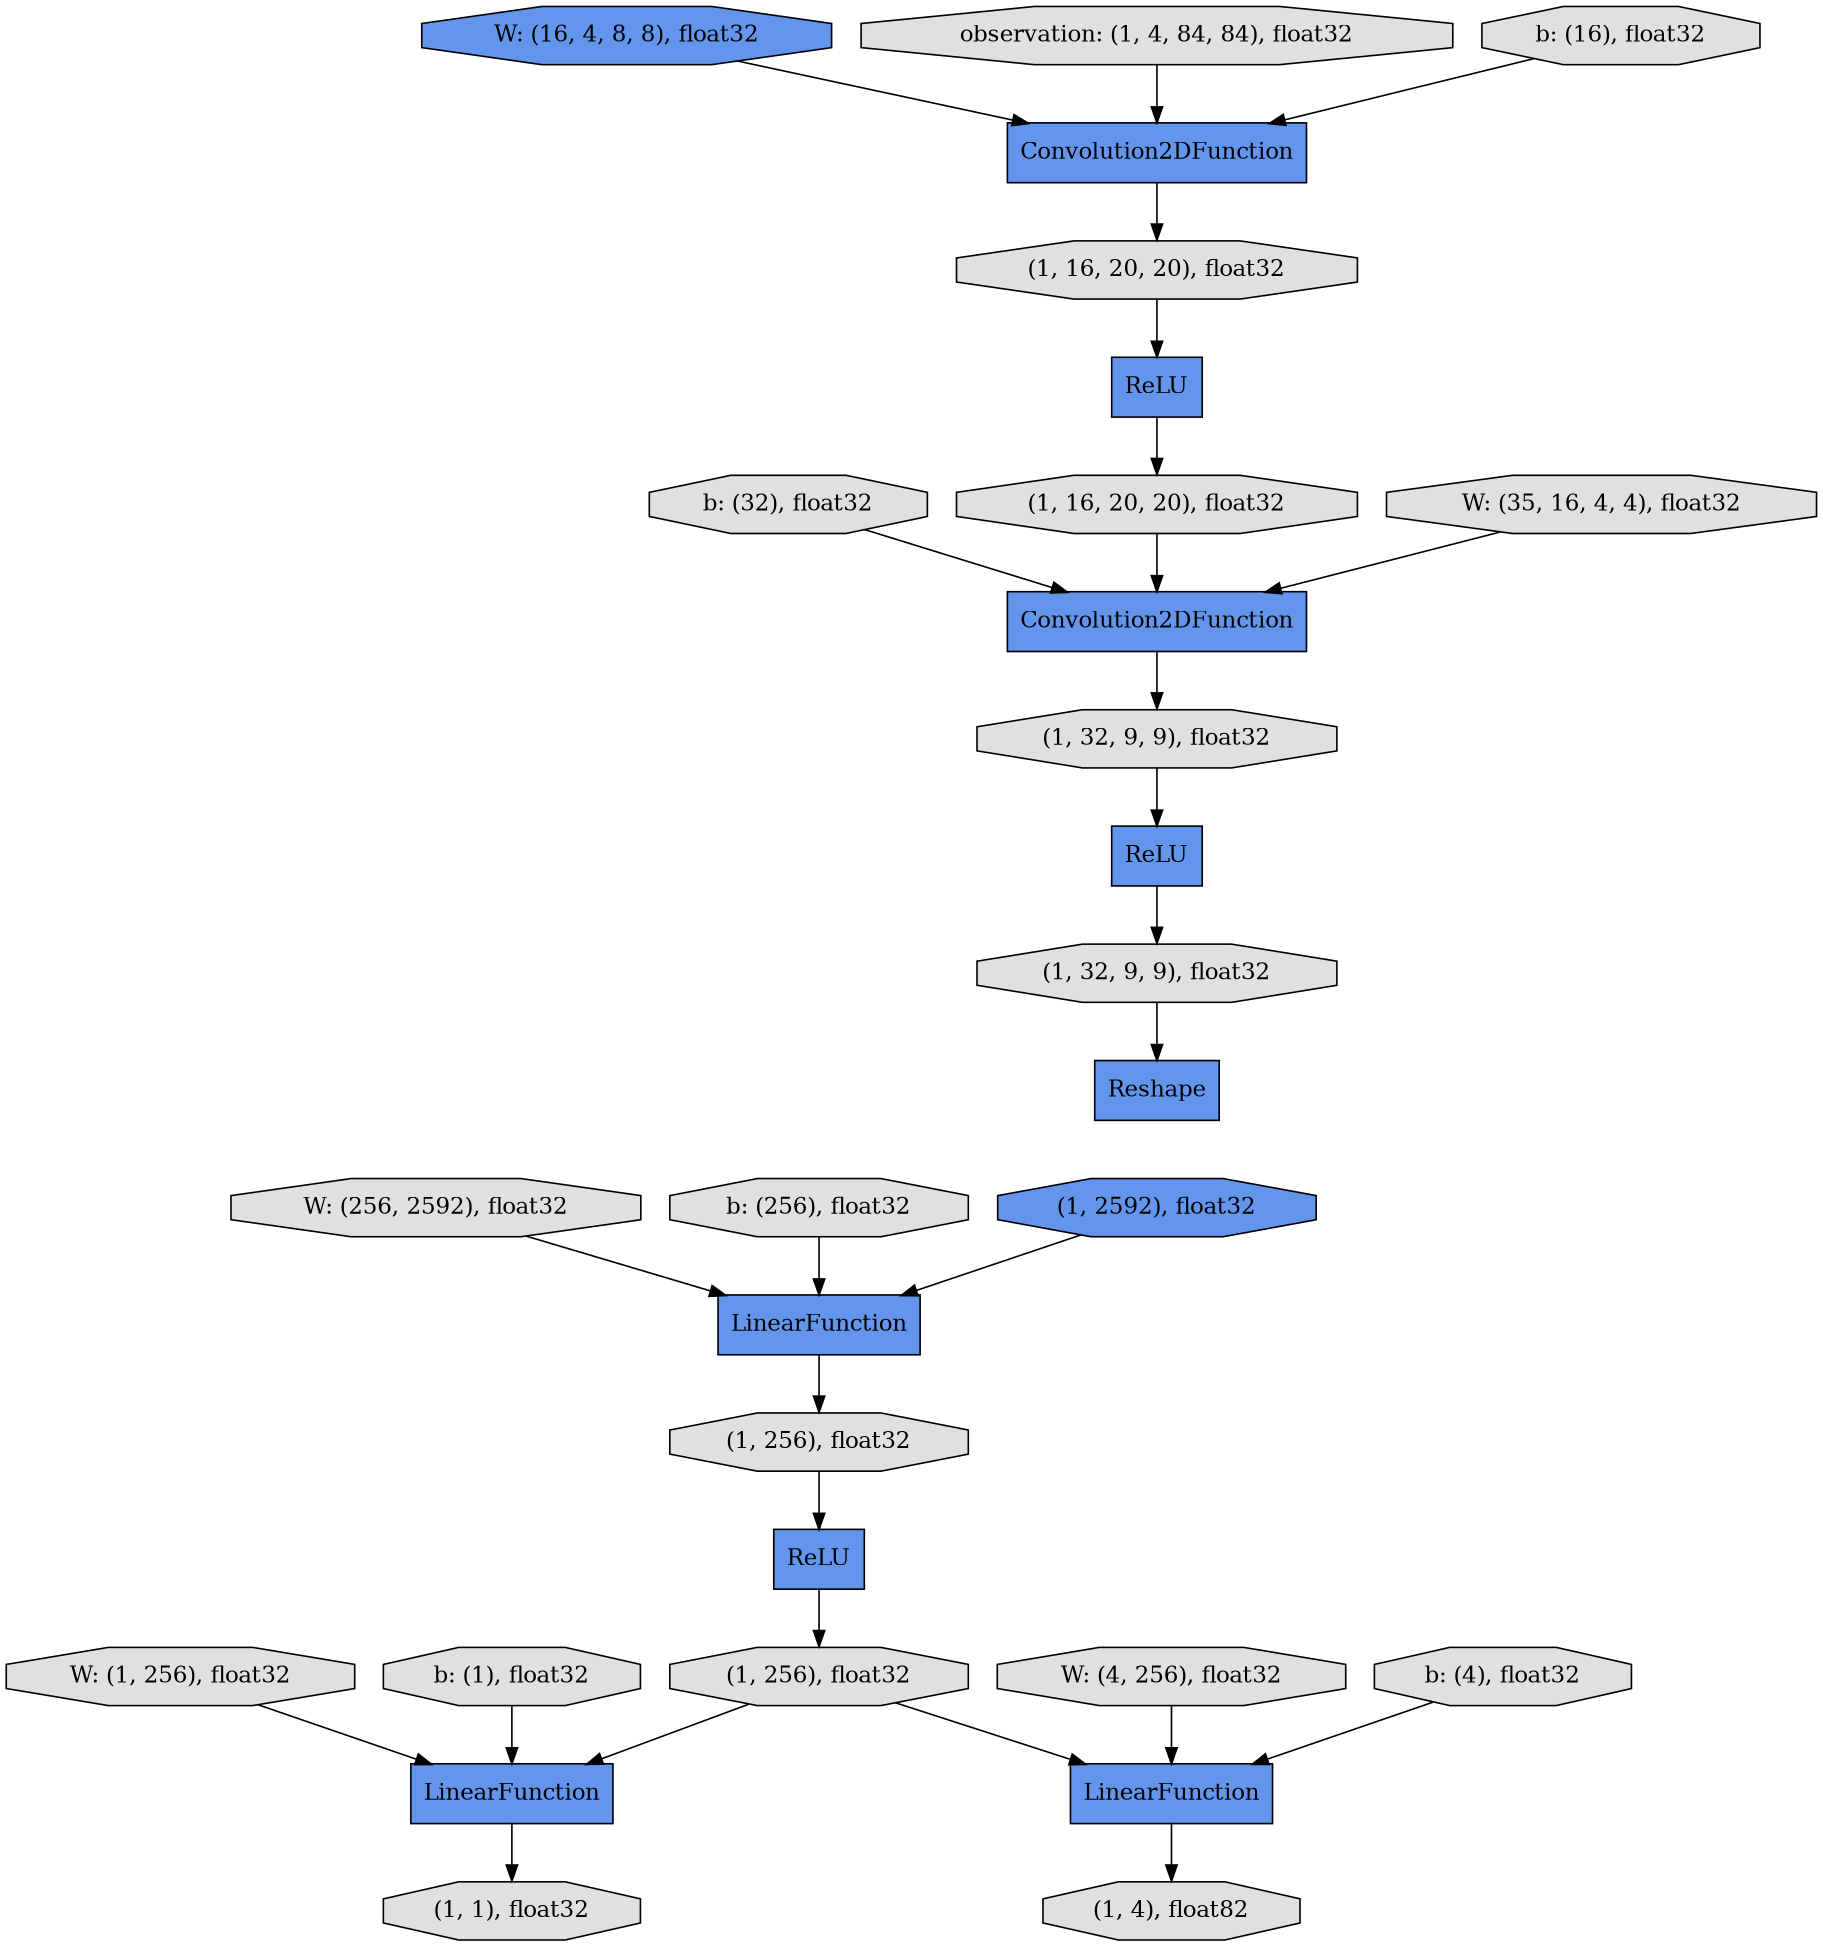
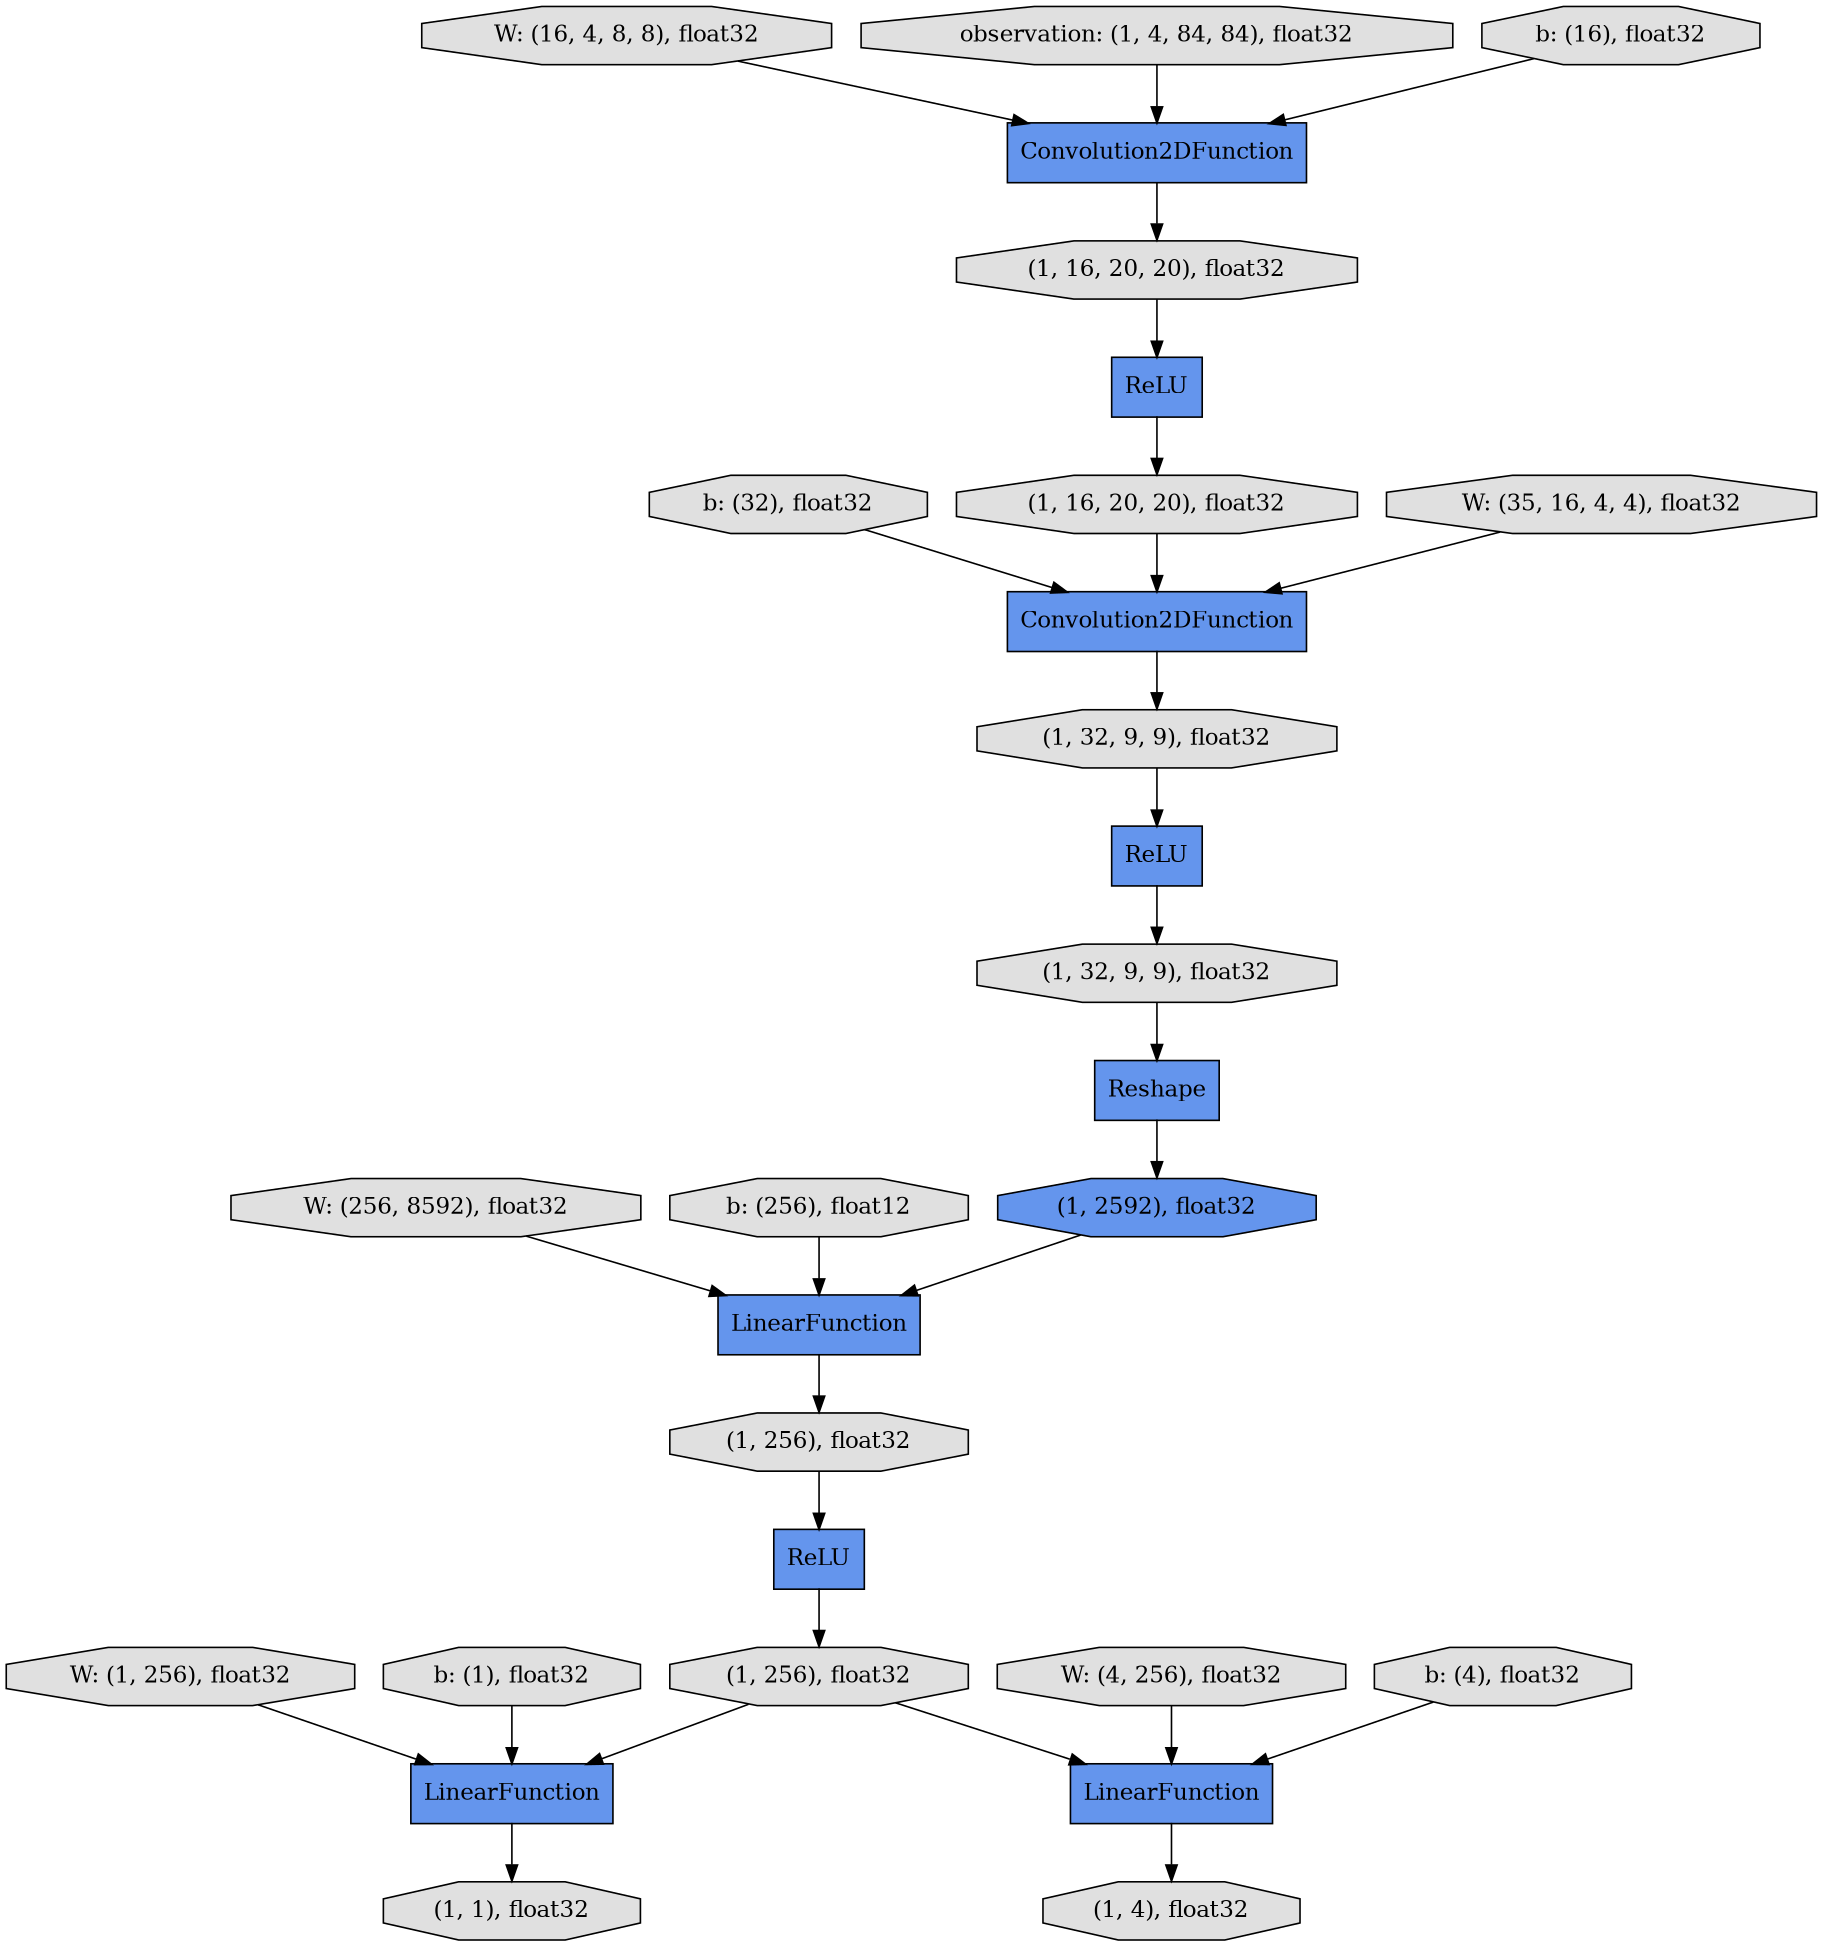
(627, 36) -> (627, 36)
none -> (1157, 1141)
(436, 1208) -> (436, 1208)
(819, 1208) -> (819, 1208)
(1171, 1911) -> (1171, 1911)
